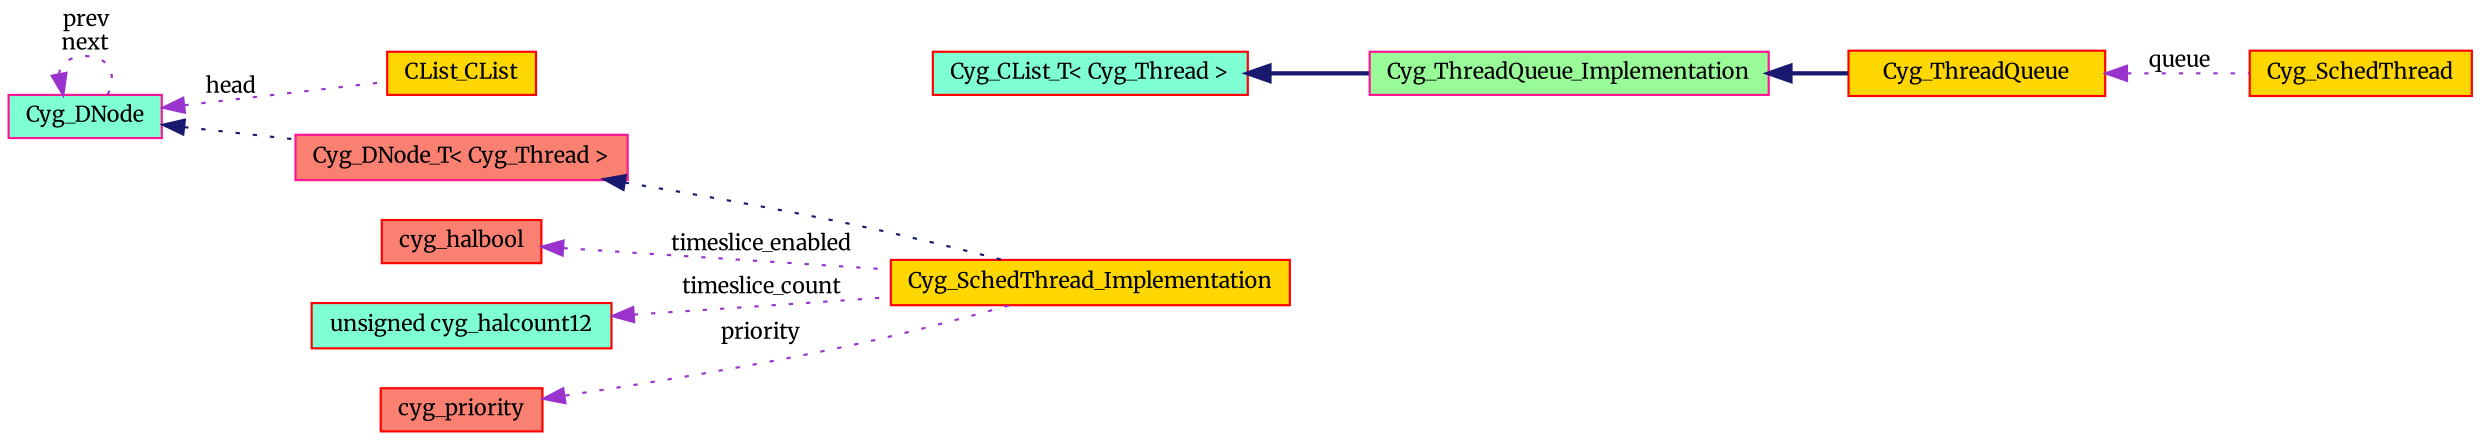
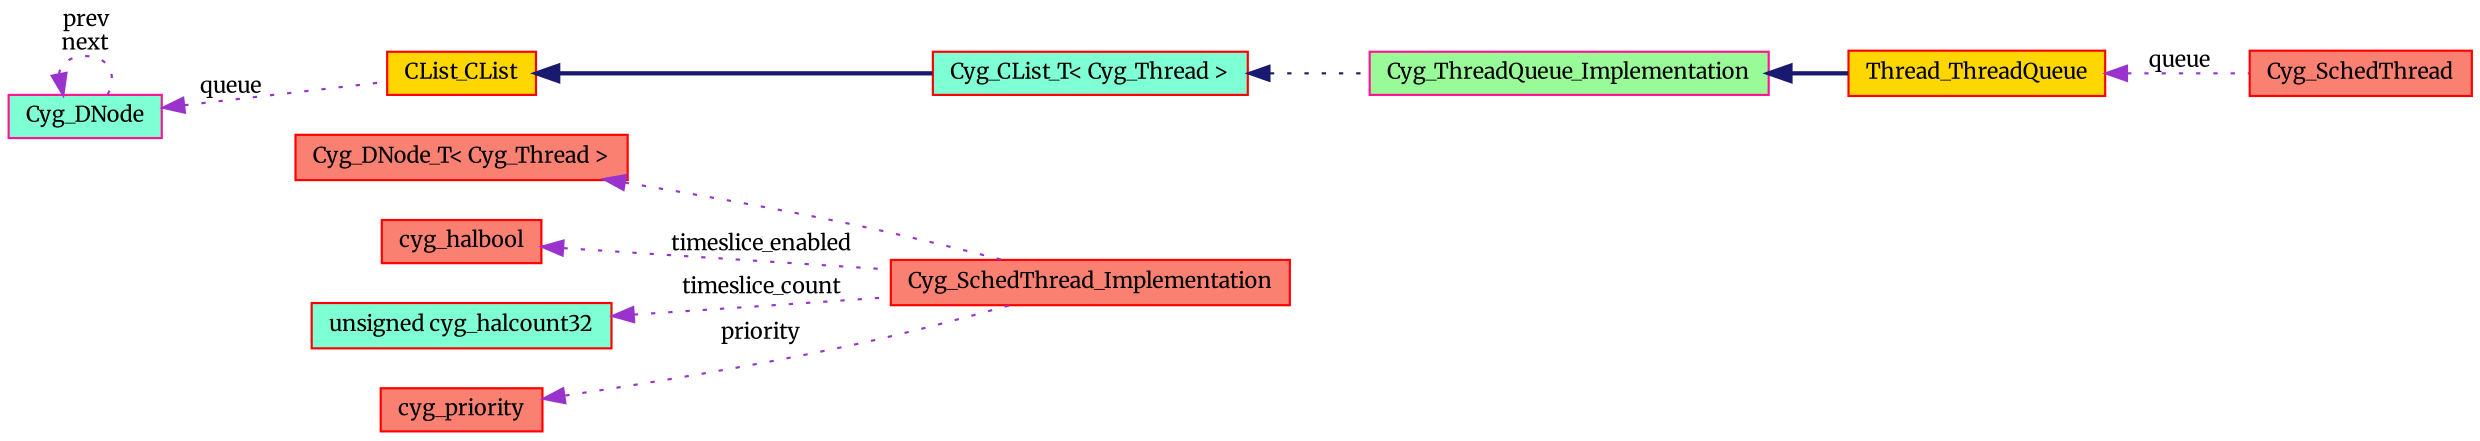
none -> (746, 73)
(1319, 73) -> (1319, 73)
(1977, 73) -> (1977, 73)
(2361, 73) -> (2361, 73)
(229, 87) -> (229, 87)
(240, 133) -> none
(462, 157) -> (462, 157)
(817, 217) -> (817, 217)
(1090, 283) -> (1090, 283)
(462, 326) -> (462, 326)
